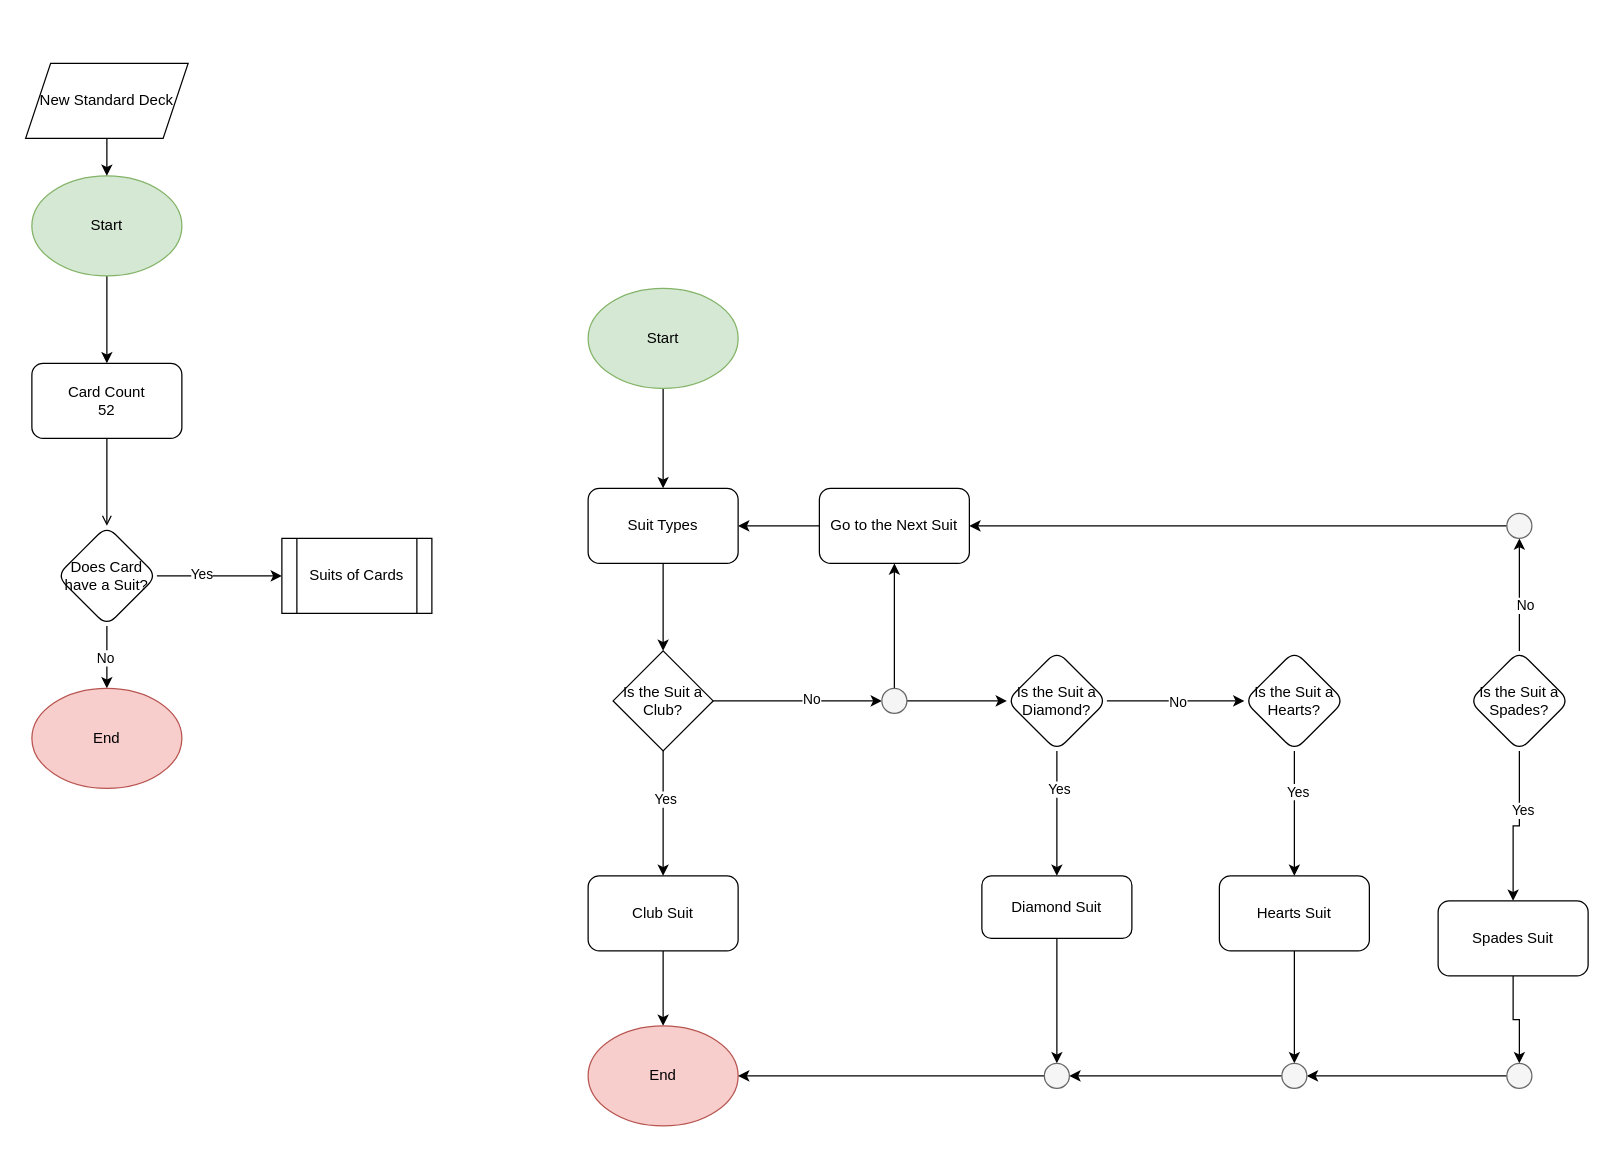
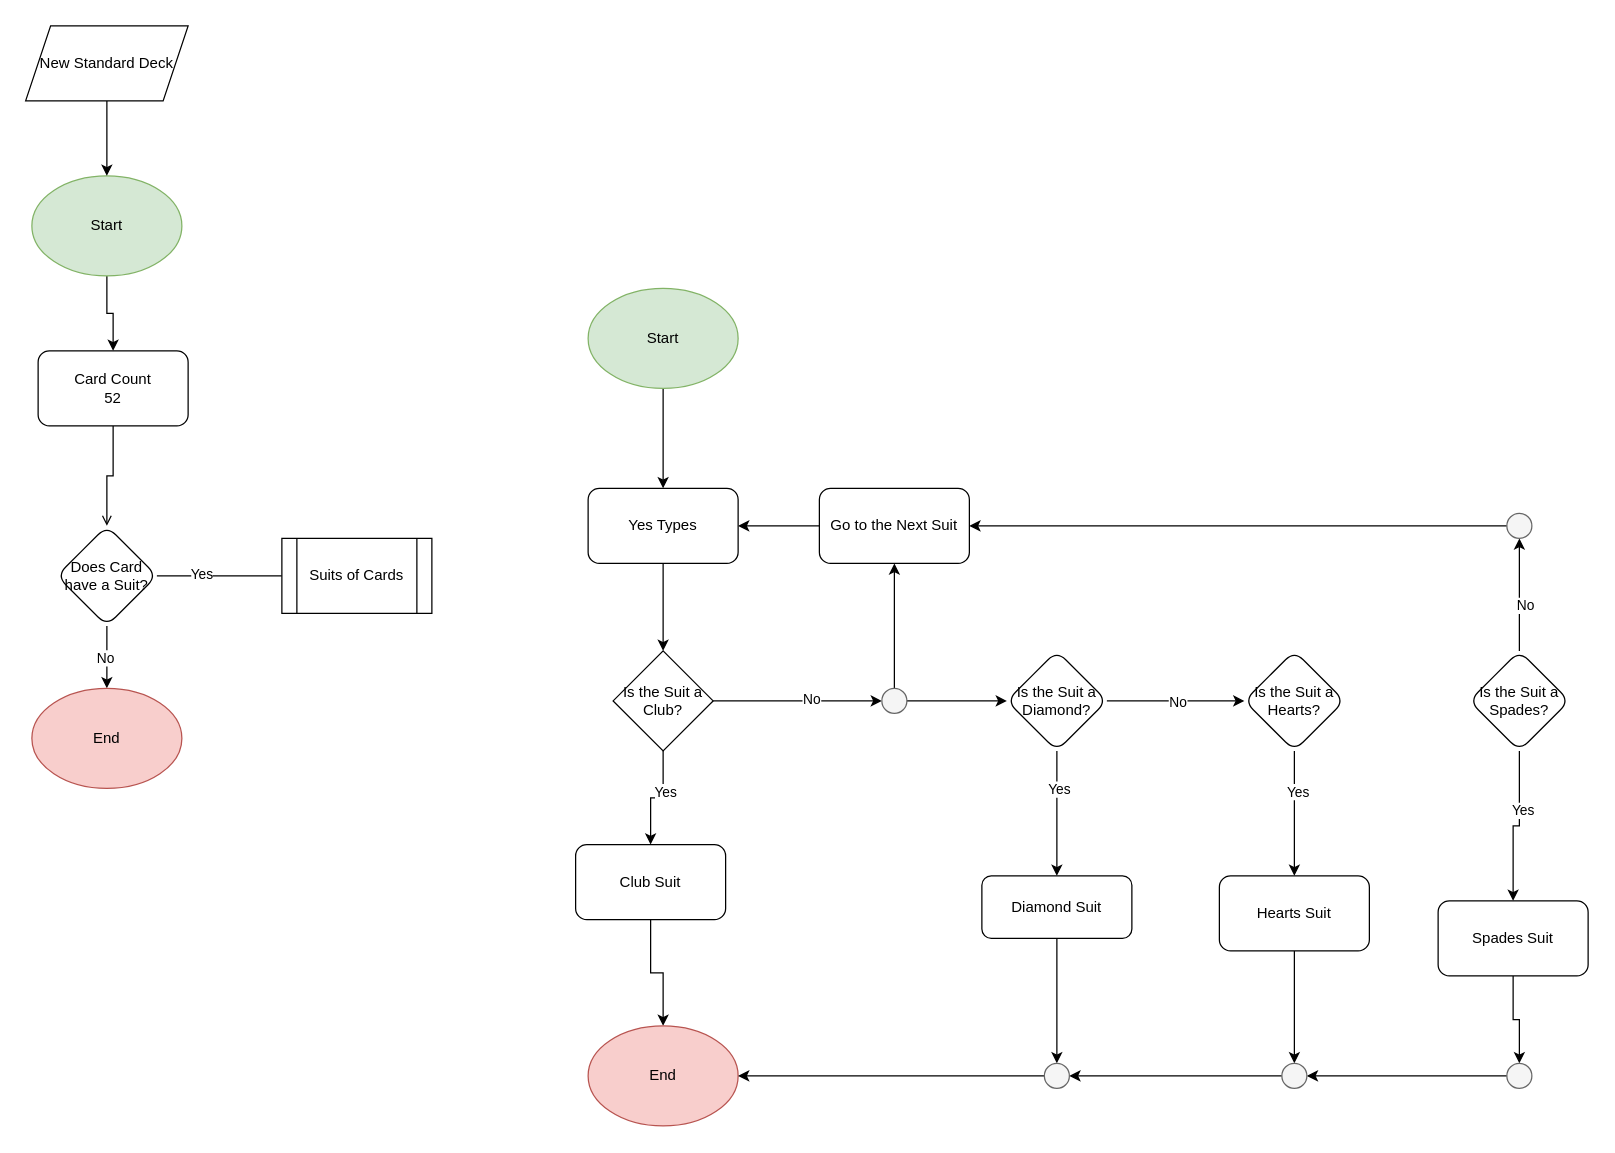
(107, 101) -> (107, 63)
(107, 401) -> (113, 388)
(663, 526) -> (663, 526)
(272, 576) -> (275, 576)
(663, 913) -> (651, 882)
